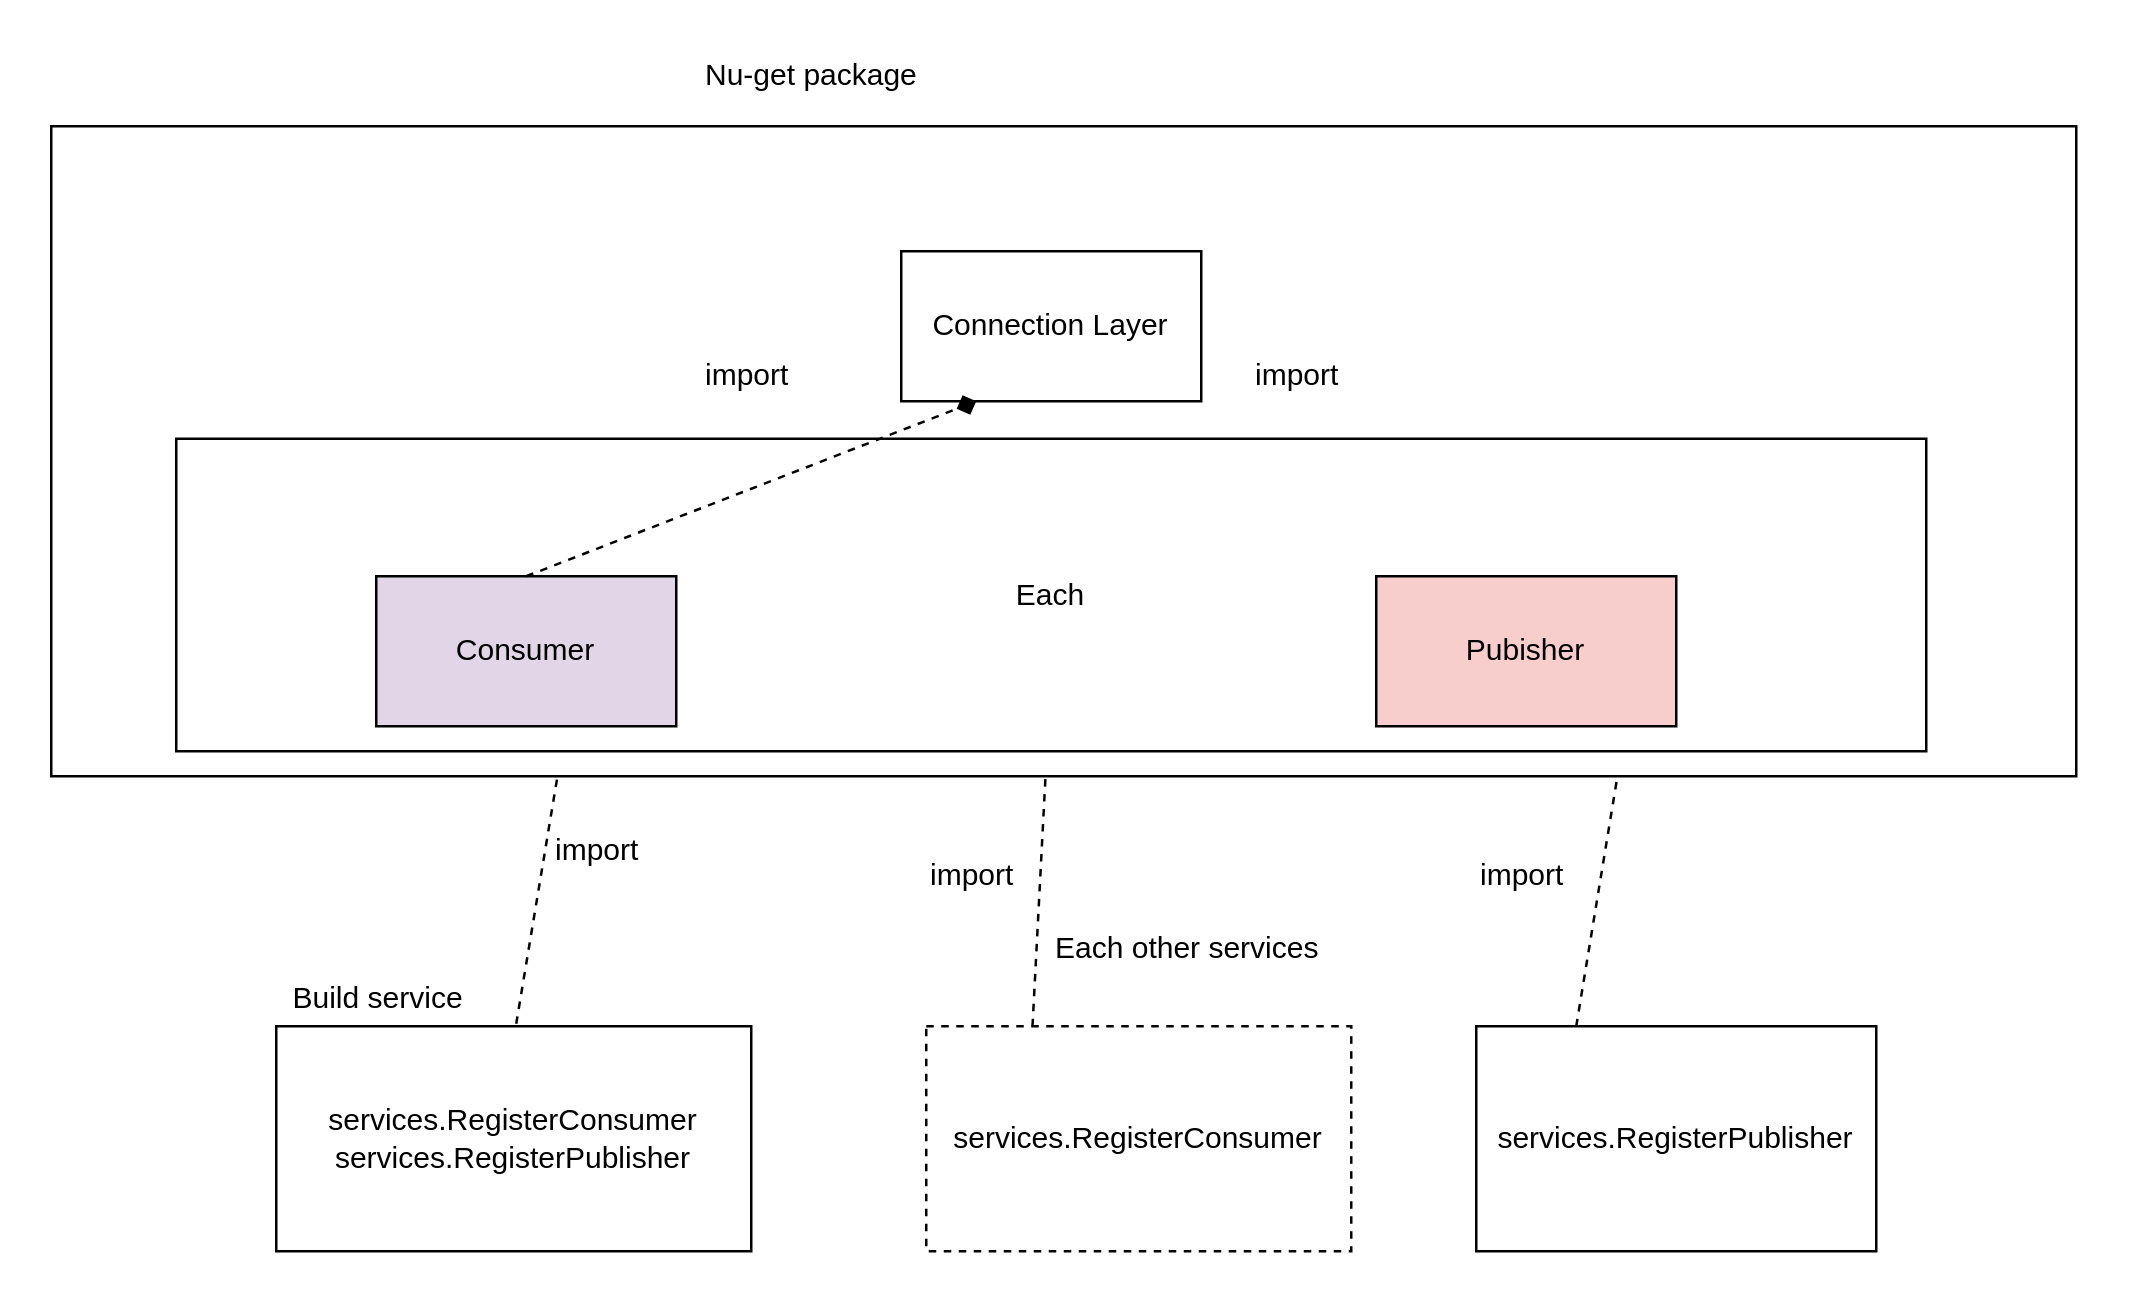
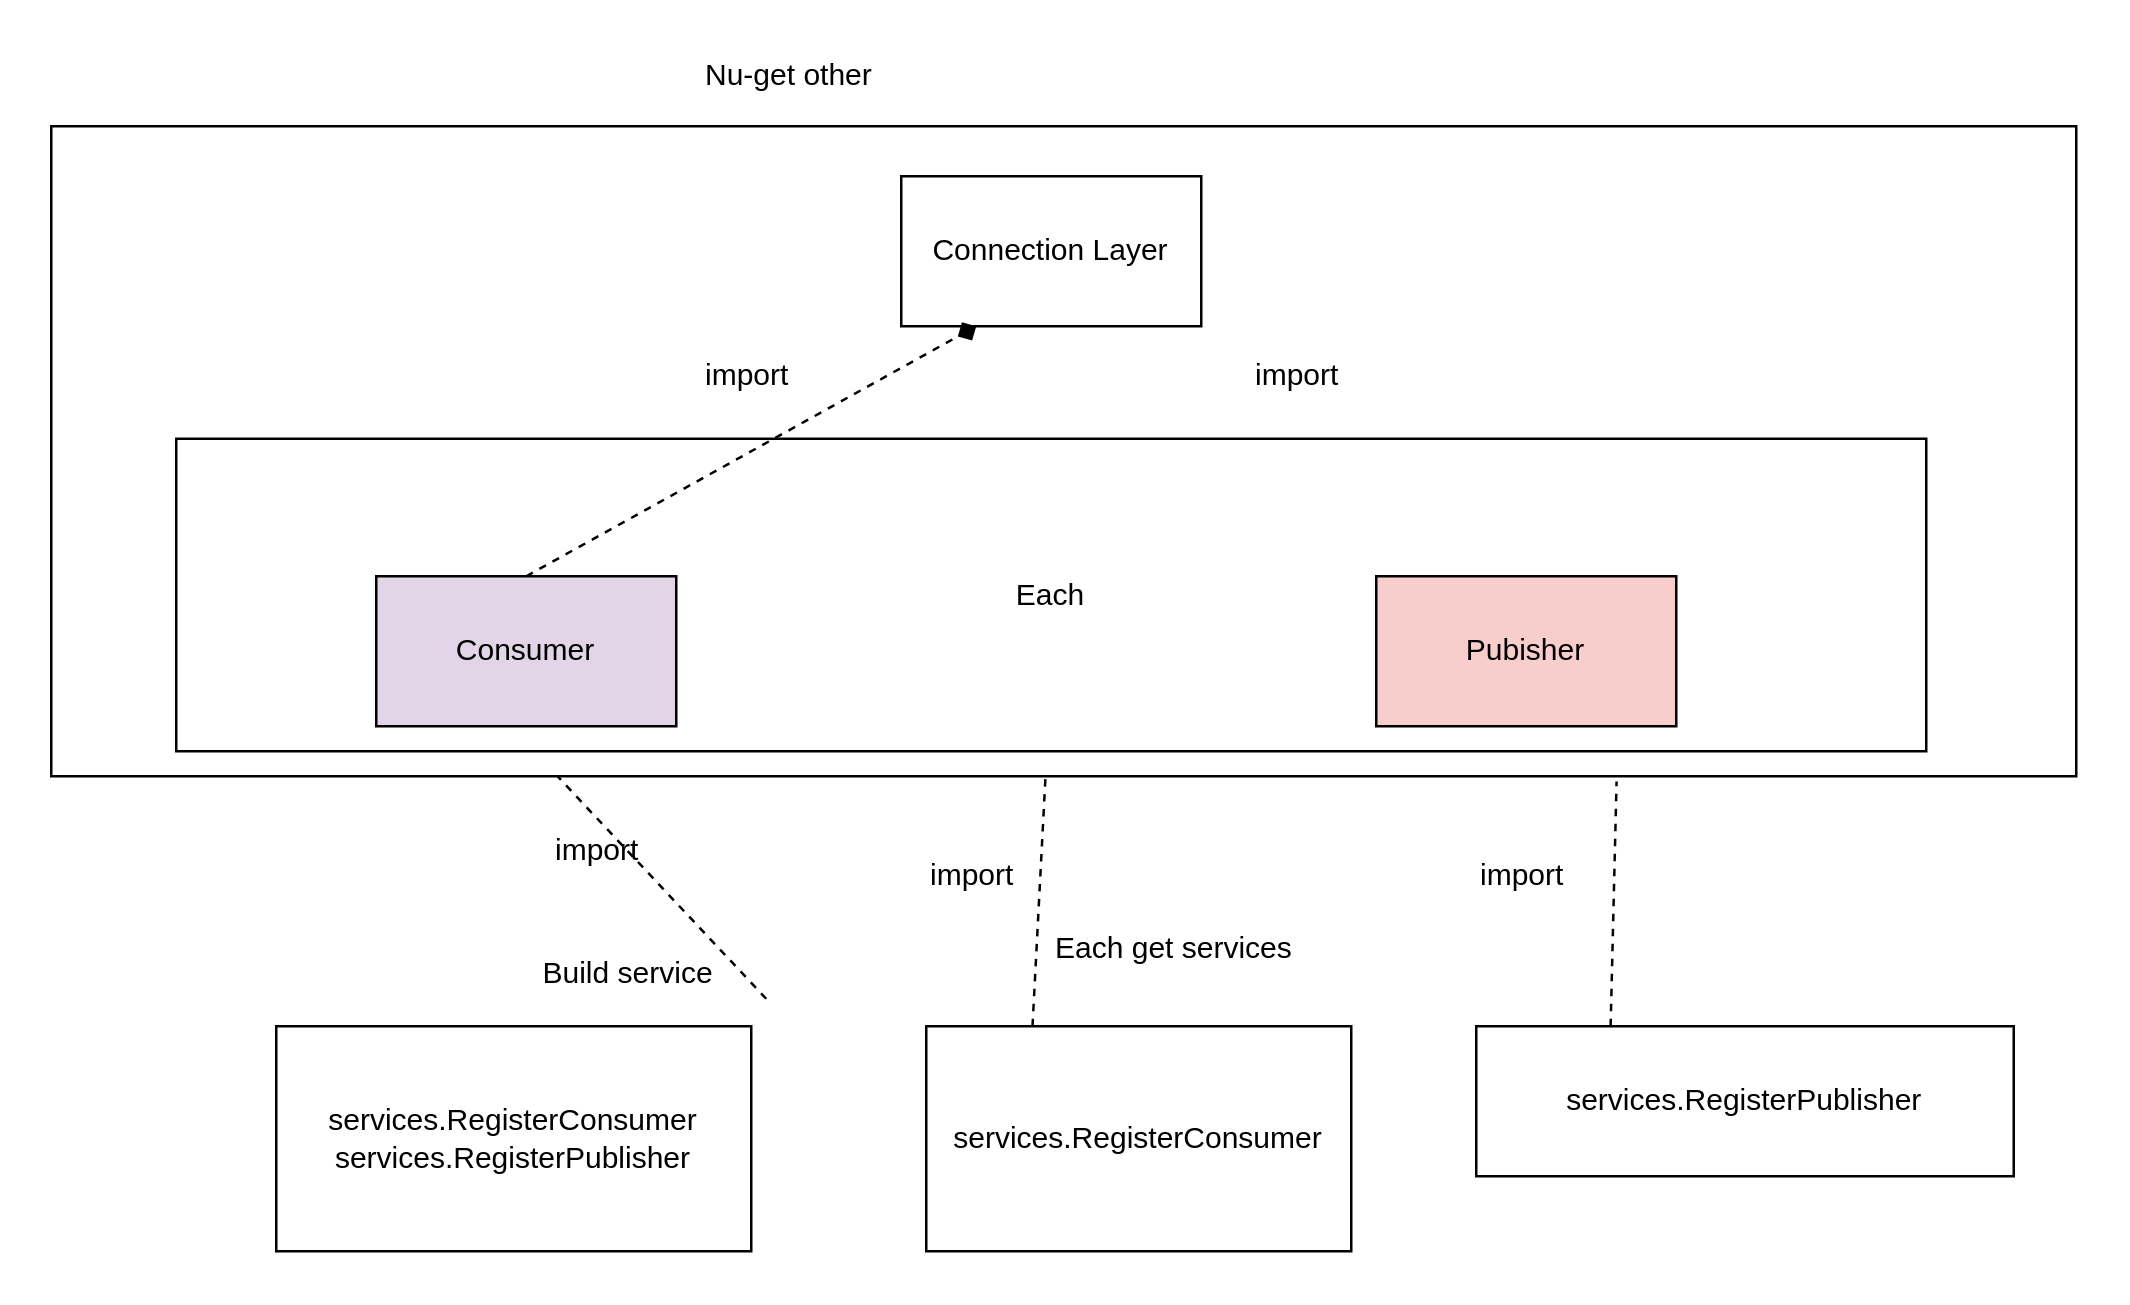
(820, 77) -> (803, 77)
(1051, 326) -> (1051, 251)
(1204, 949) -> (1187, 949)
(401, 999) -> (651, 974)
(1139, 1139) -> (1139, 1139)
(1676, 1139) -> (1745, 1101)
